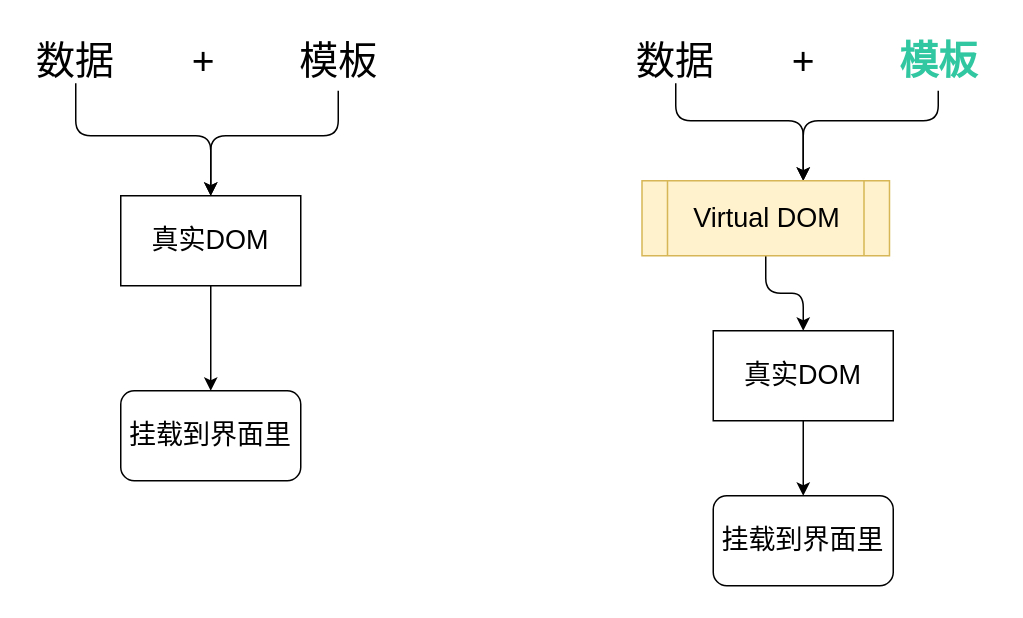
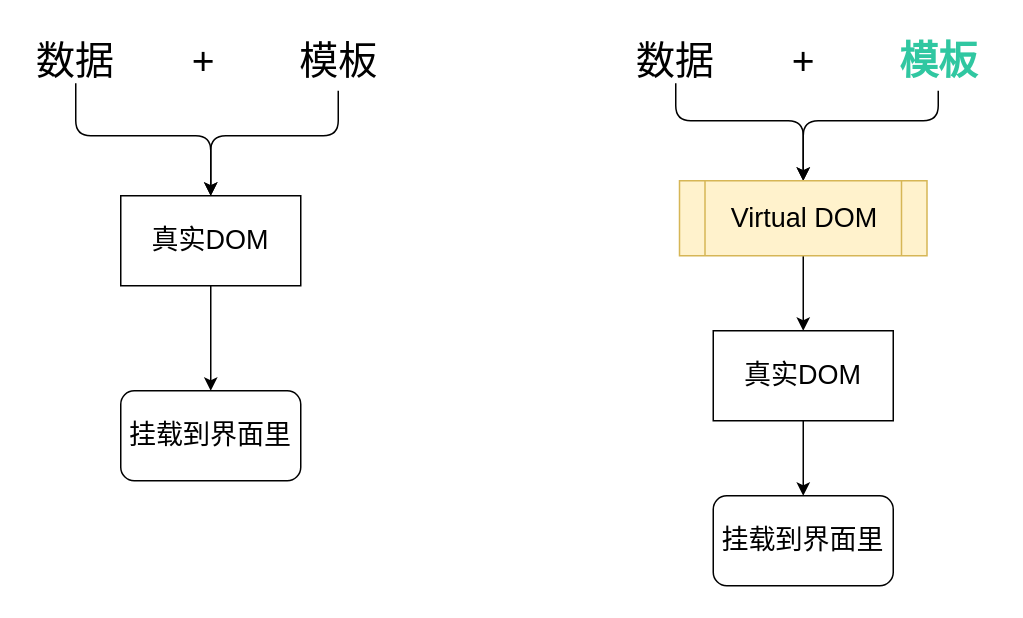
(766, 218) -> (803, 218)
